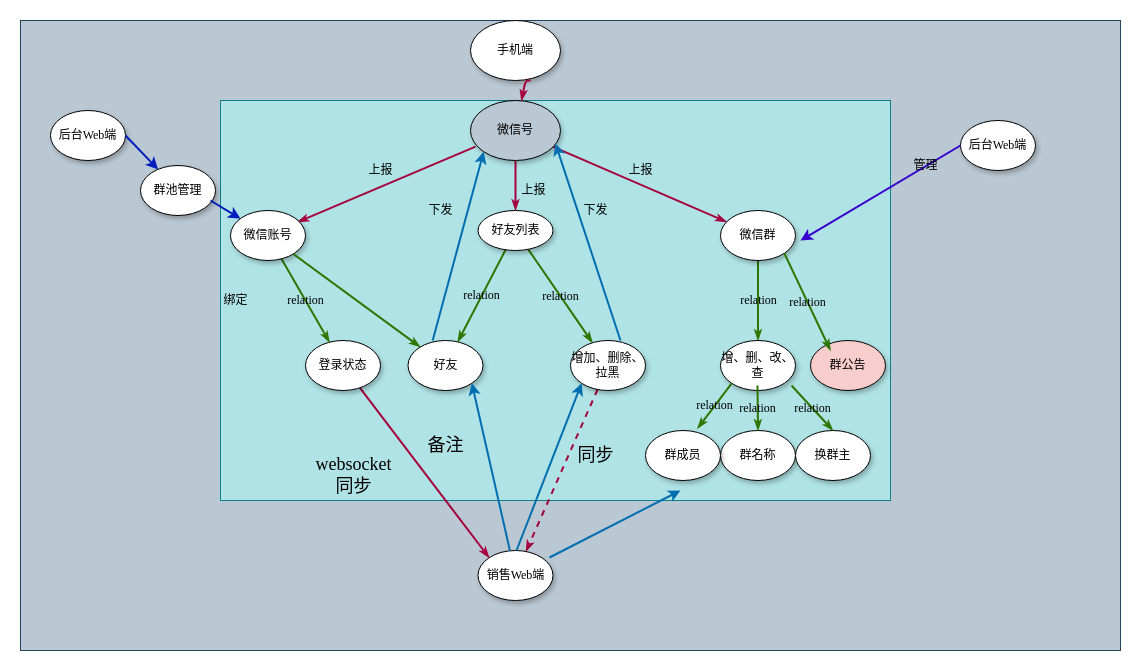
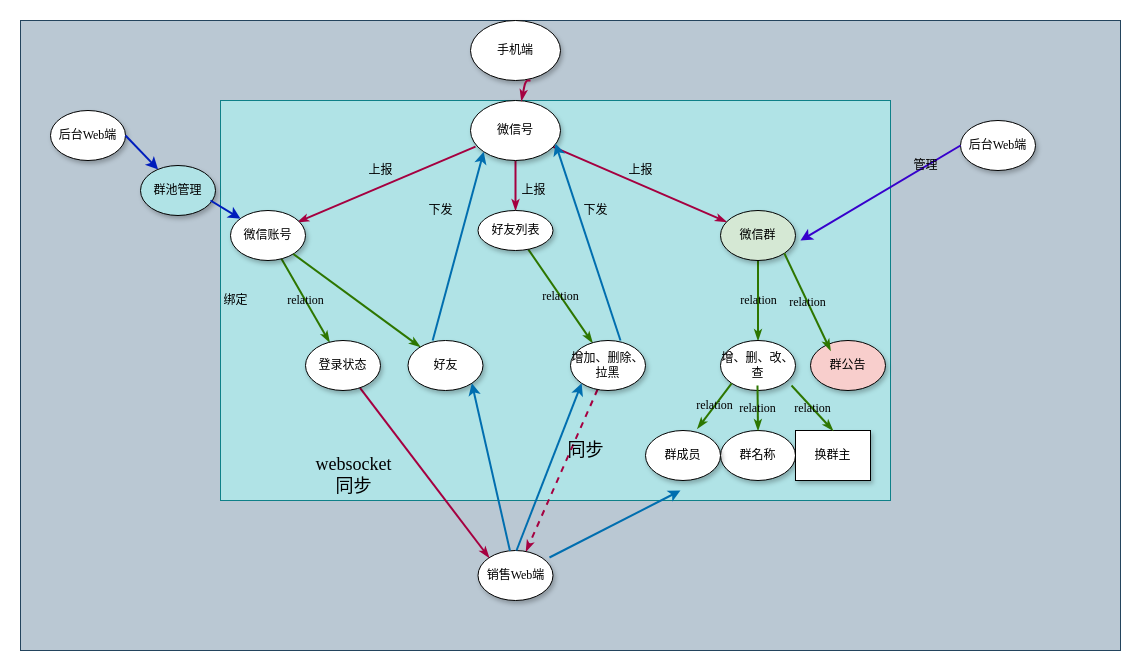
(516, 131) -> (516, 131)
(178, 191) -> (178, 191)
(758, 236) -> (758, 236)
(483, 293) -> none
(446, 446) -> none
(596, 456) -> (586, 451)
(833, 456) -> (833, 456)
